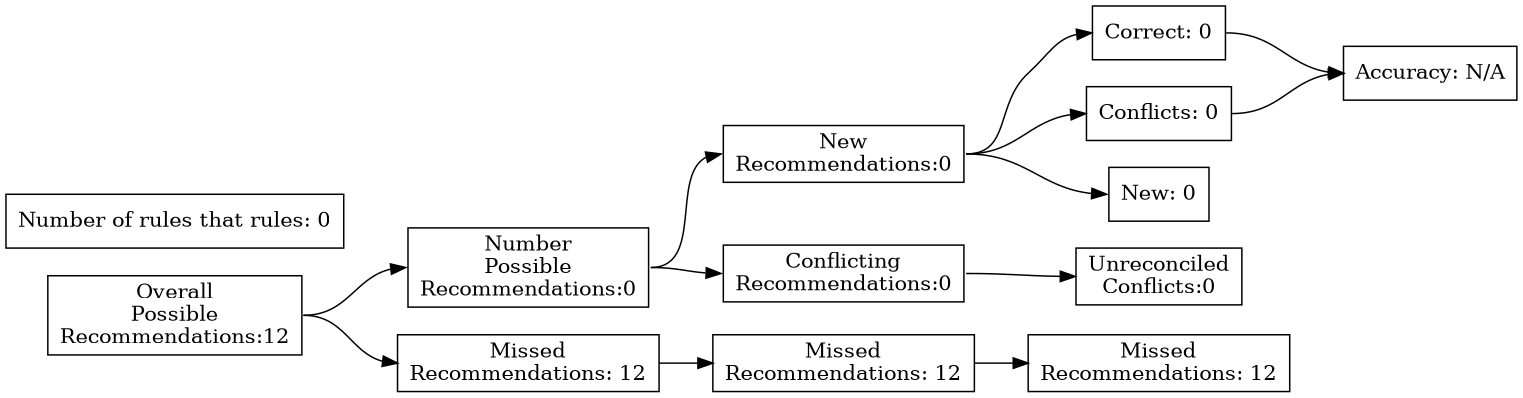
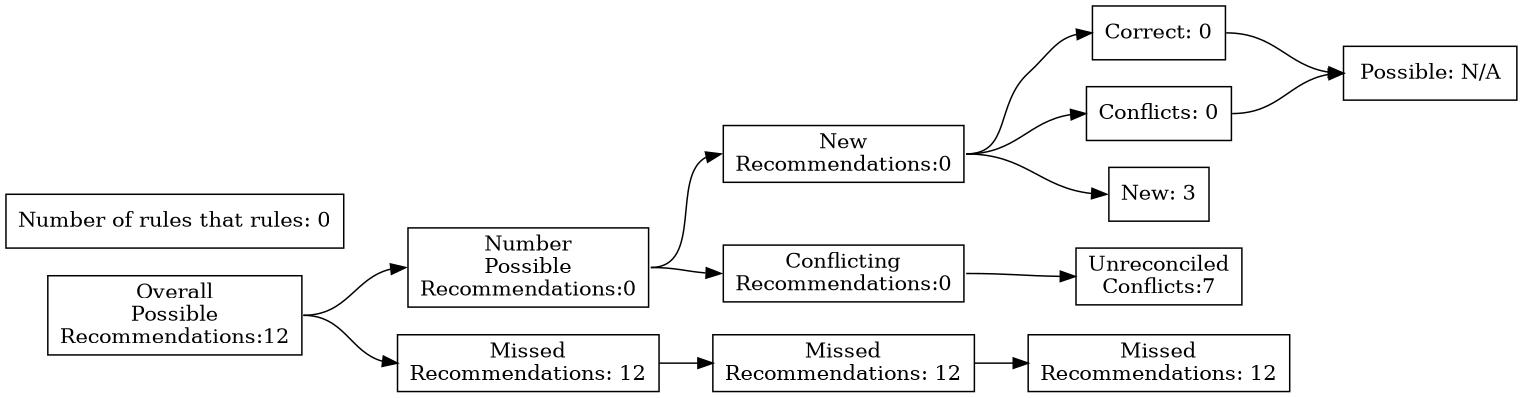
(1430, 73) -> (1430, 73)
(1159, 194) -> (1159, 194)
(1159, 276) -> (1159, 276)
